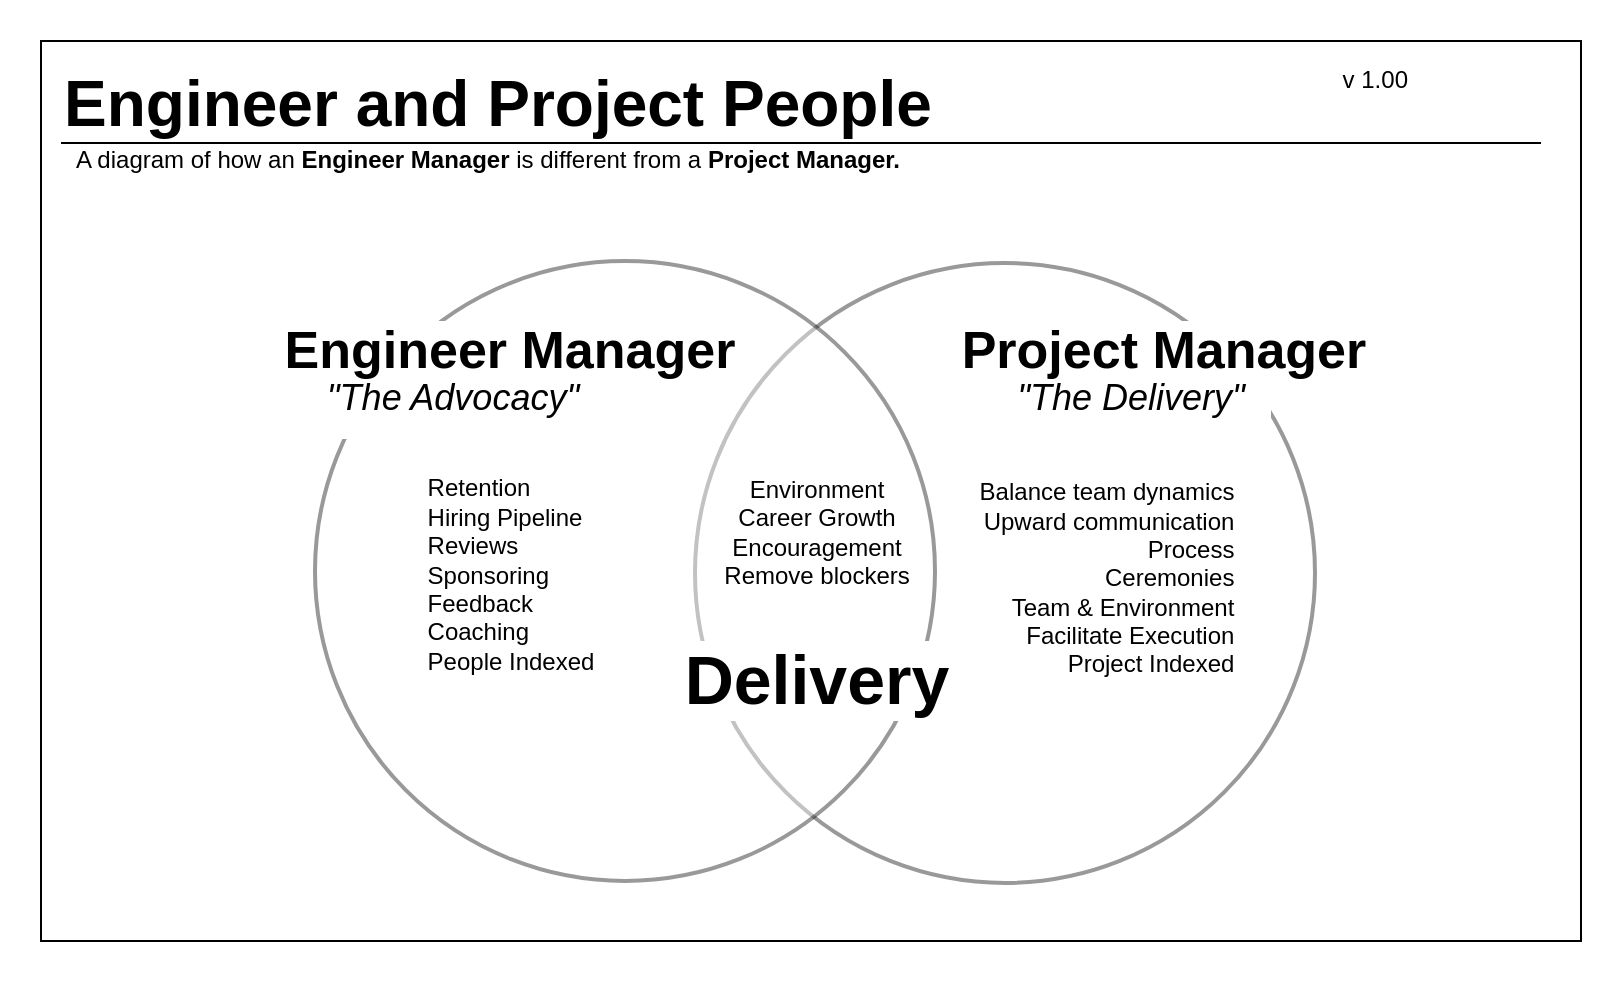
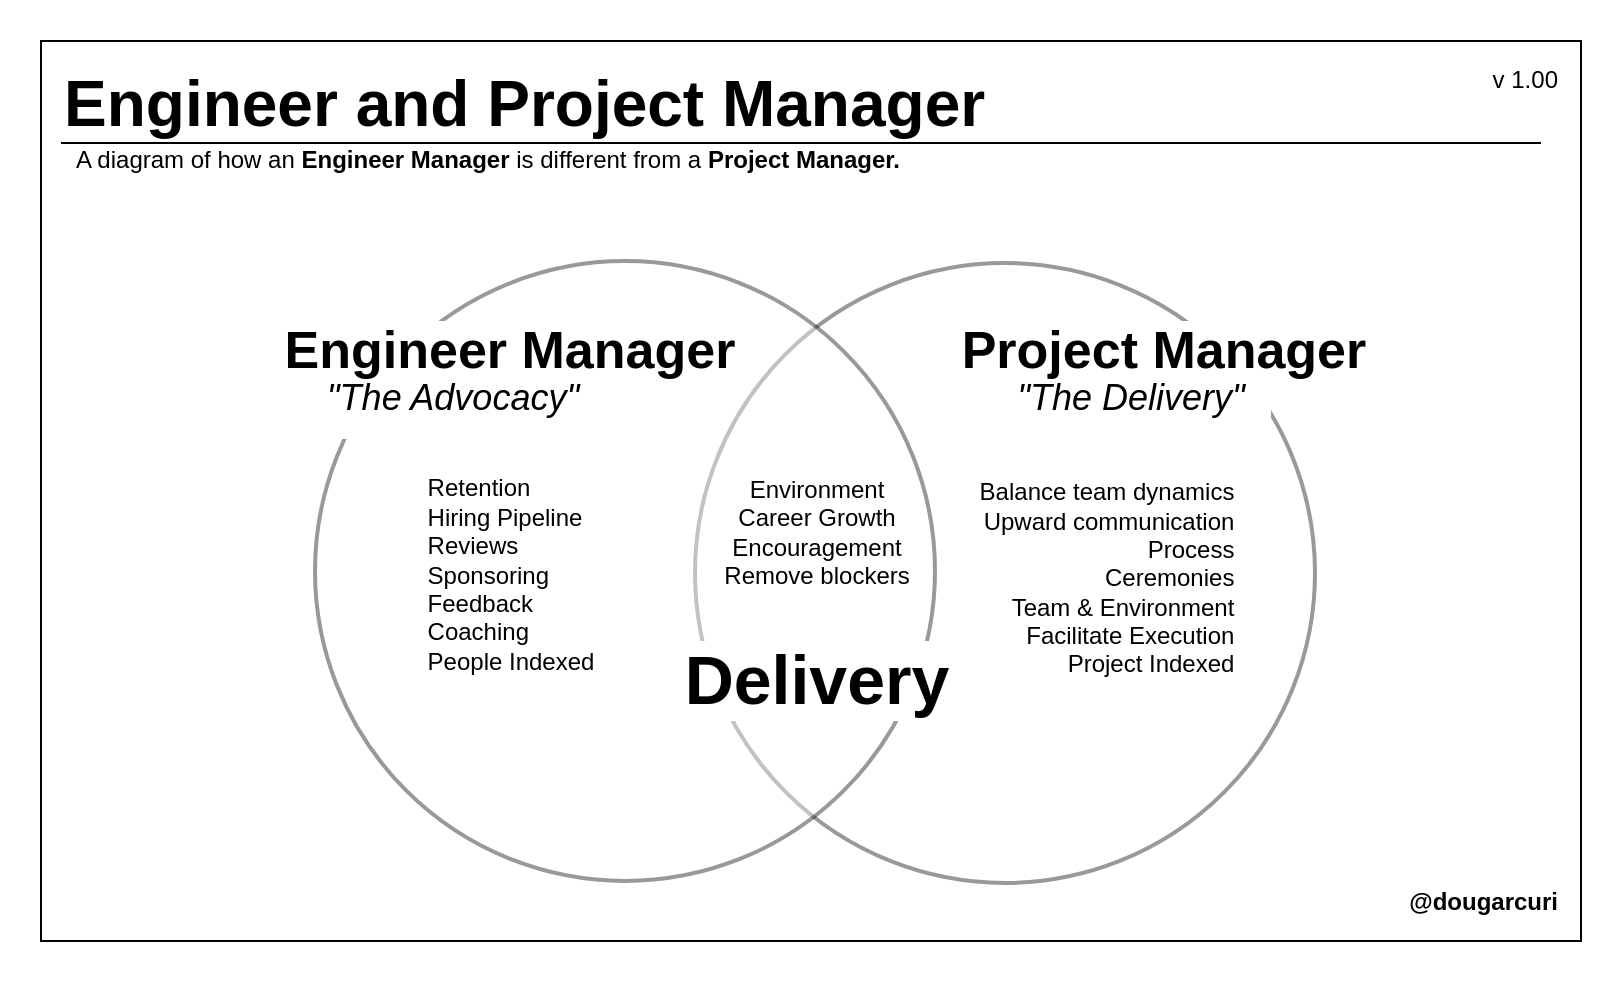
(231, 81) -> (241, 81)
(1361, 81) -> (1511, 81)
none -> (1471, 903)
